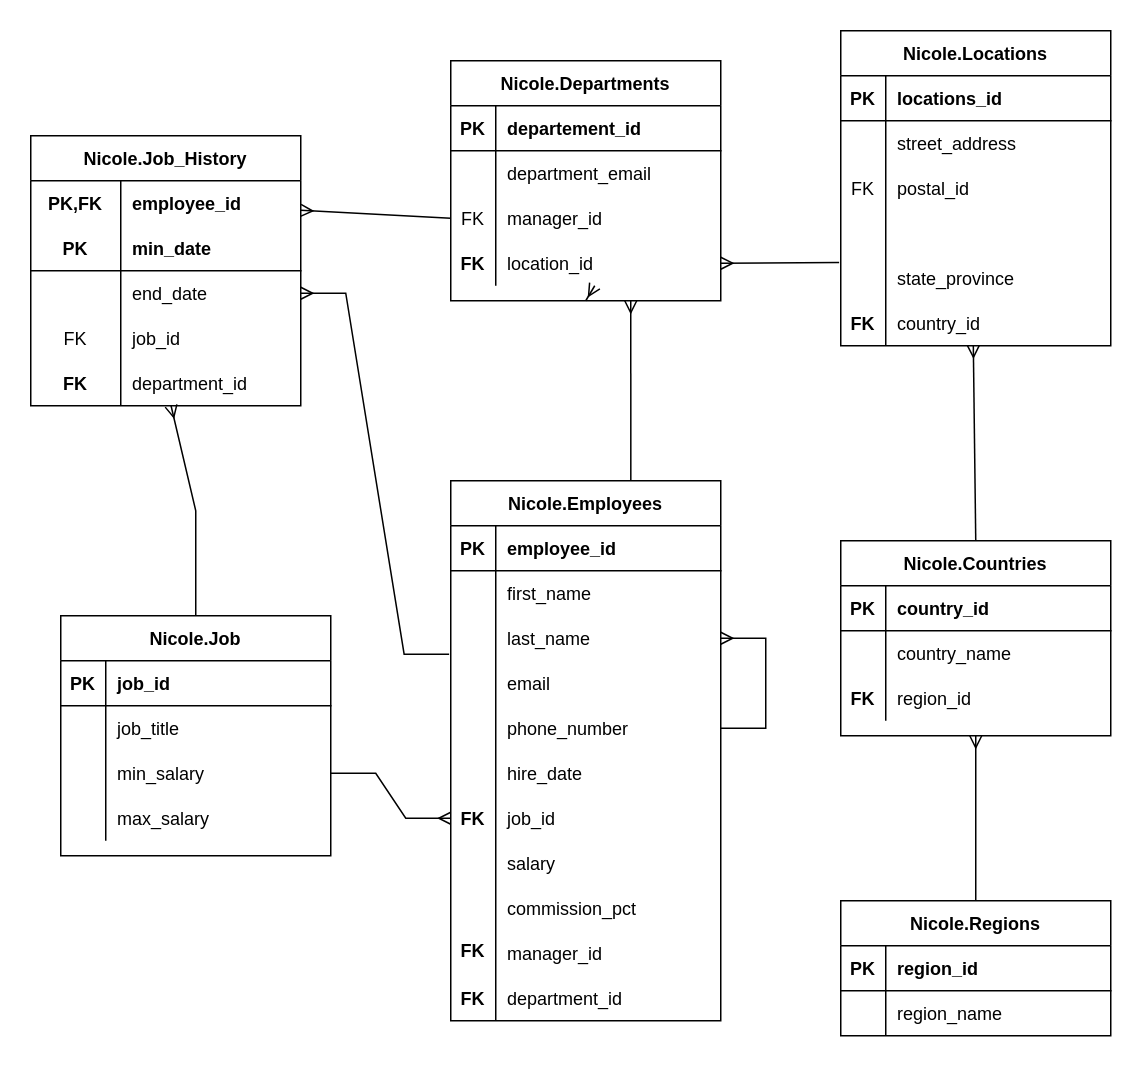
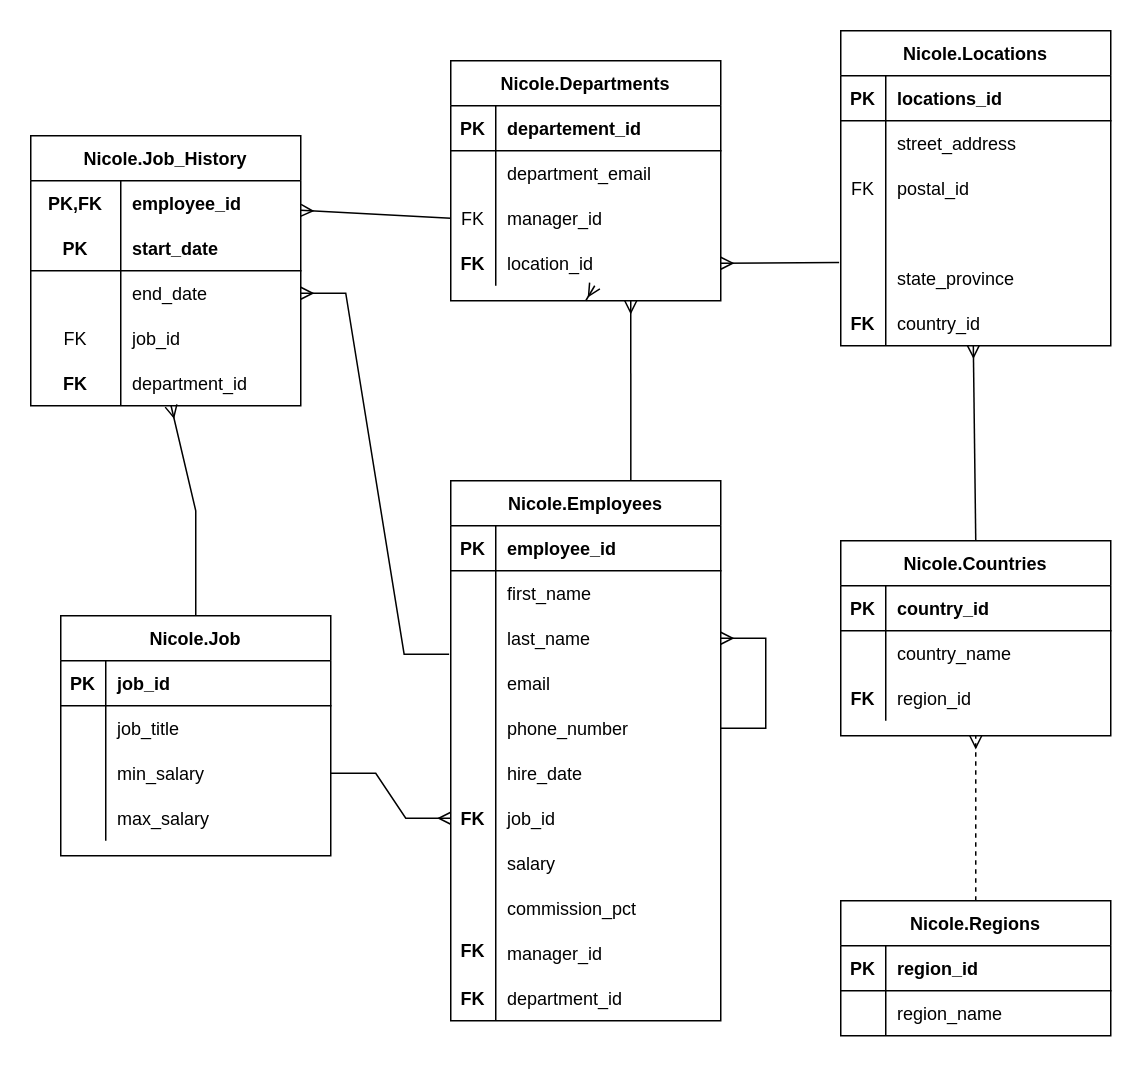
(170, 249) -> (182, 249)
(976, 818) -> (976, 818)
